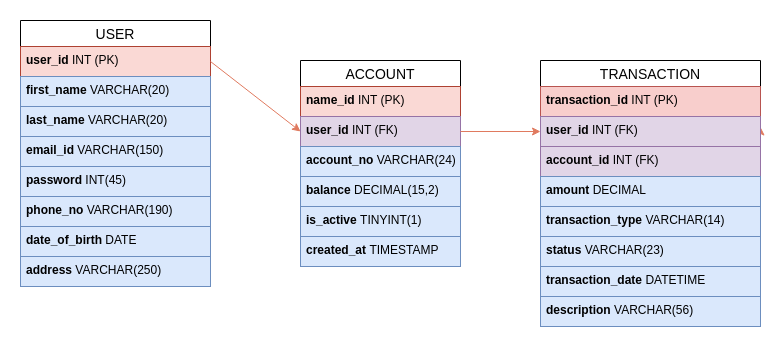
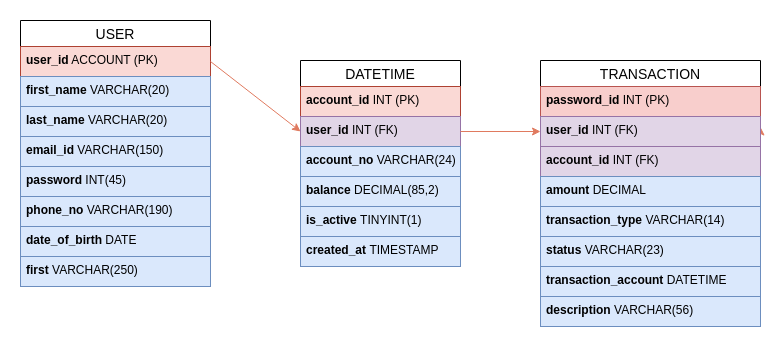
(76, 61) -> (89, 61)
(380, 74) -> (380, 74)
(356, 101) -> (366, 101)
(618, 101) -> (609, 101)
(372, 191) -> (372, 191)
(92, 271) -> (84, 271)
(627, 281) -> (637, 281)
